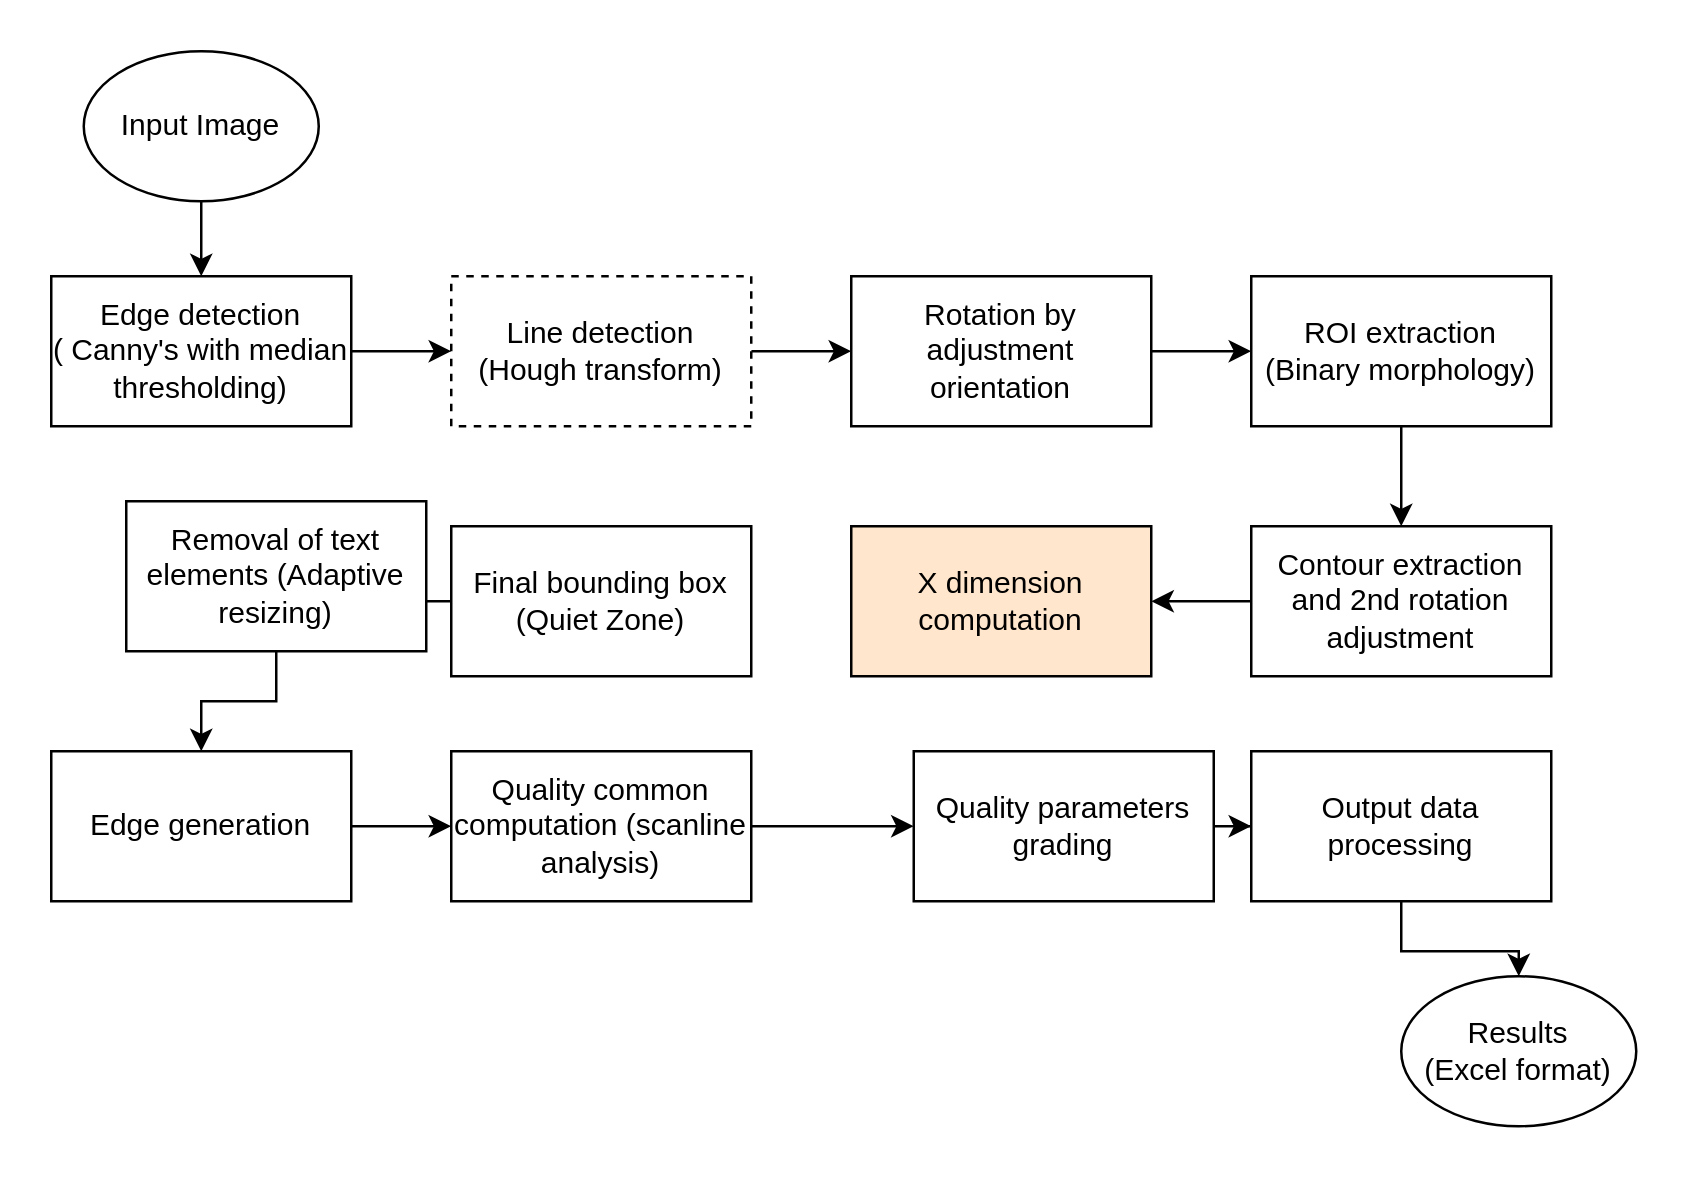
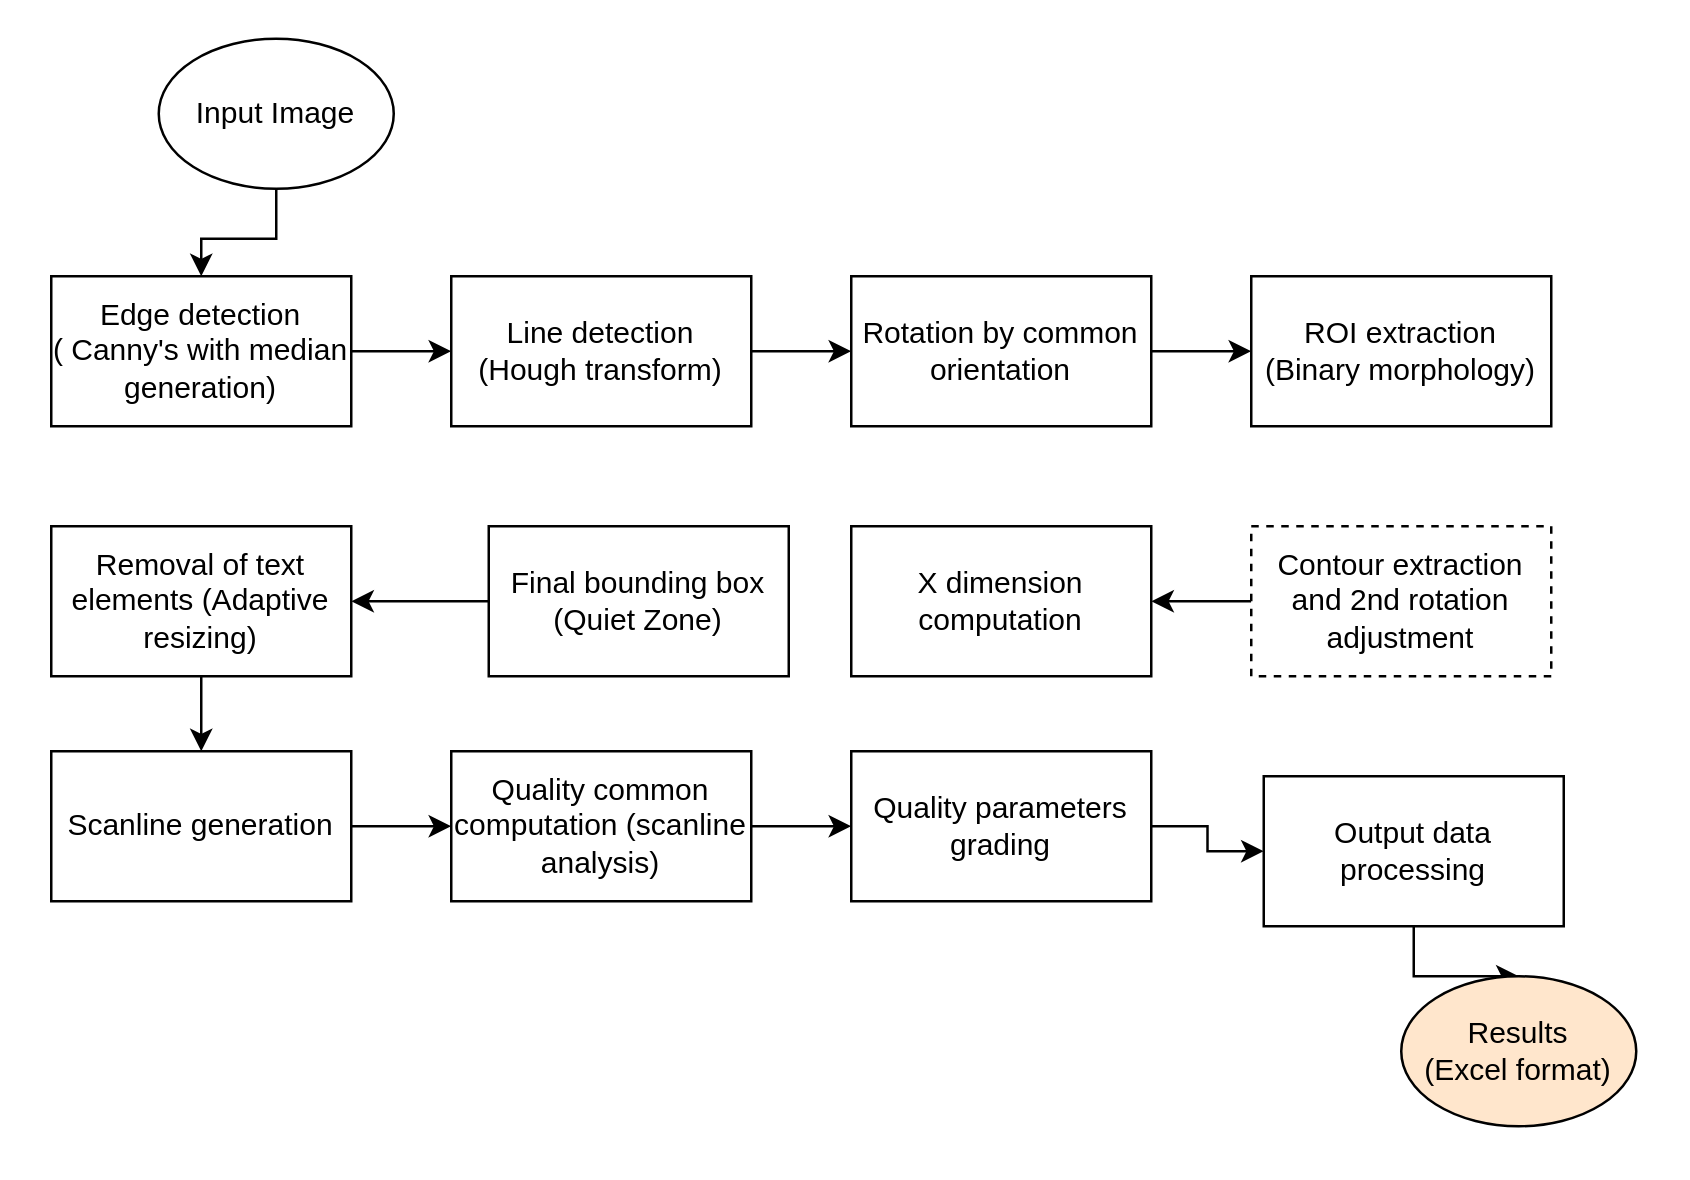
(201, 126) -> (276, 114)
(201, 351) -> (201, 351)
(601, 351) -> (601, 351)
(1001, 351) -> (1001, 351)
(1401, 468) -> none
(276, 576) -> (201, 601)
(601, 601) -> (639, 601)
(1001, 601) -> (1001, 601)
(1401, 601) -> (1401, 601)
(201, 826) -> (201, 826)
(1064, 826) -> (1001, 826)
(1401, 826) -> (1414, 851)
(1519, 1051) -> (1519, 1051)
